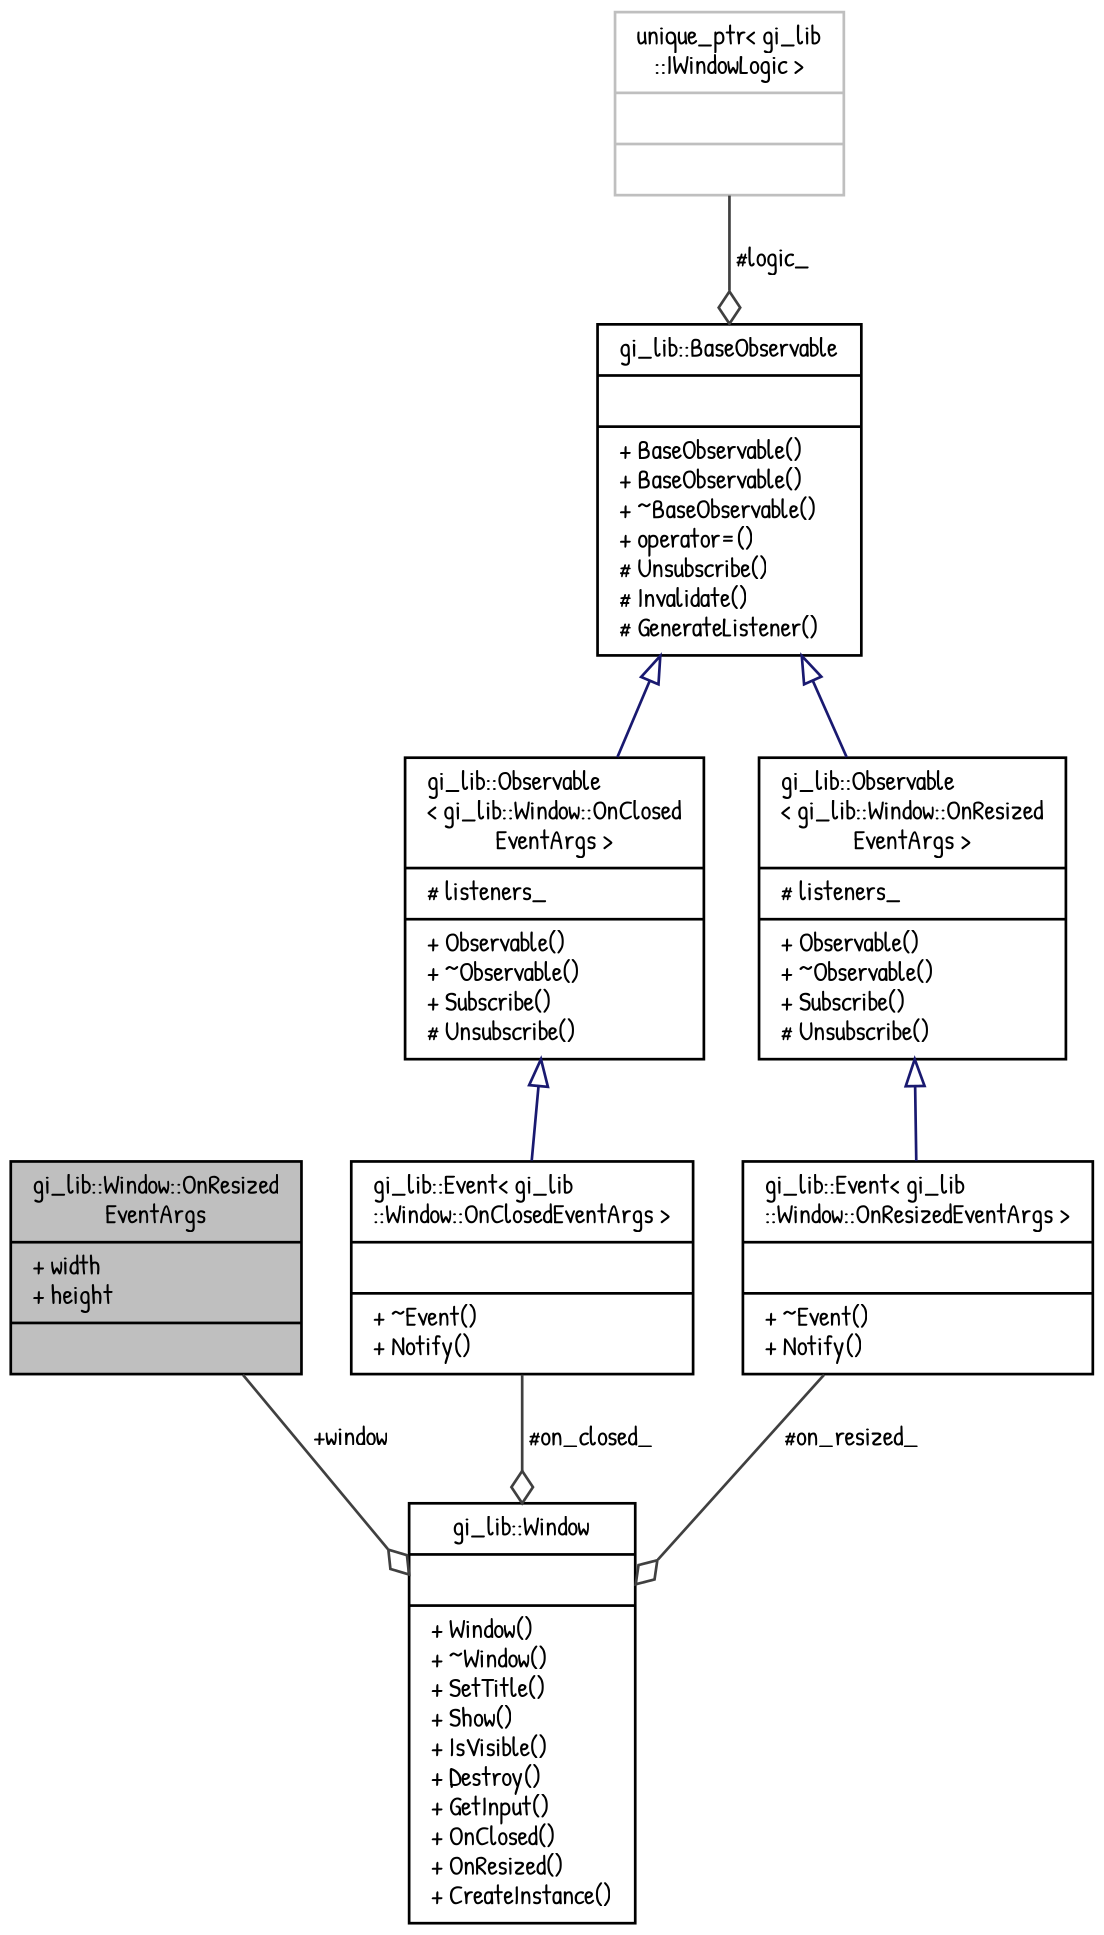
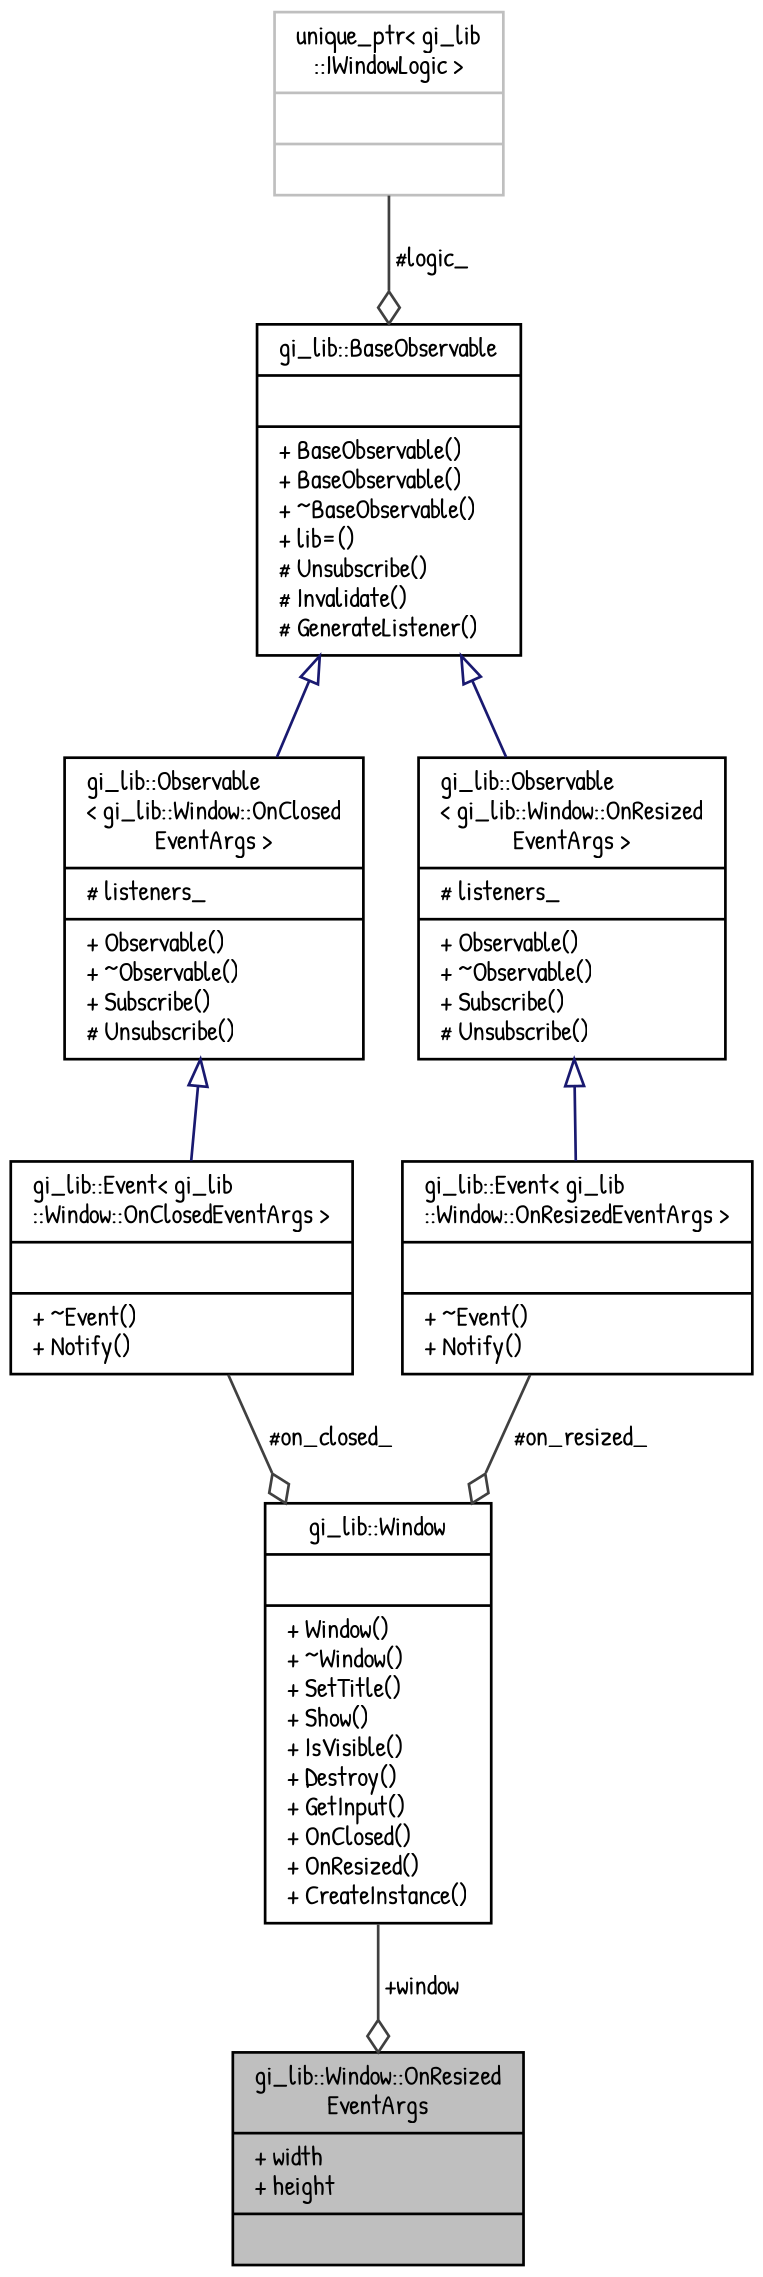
(688, 540) -> (318, 540)
(315, 1462) -> (378, 1972)
